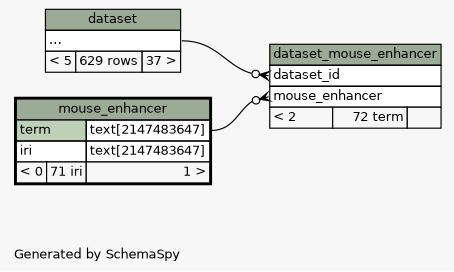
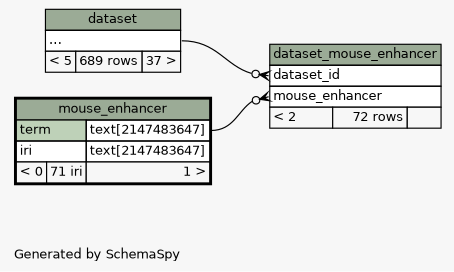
(109, 61) -> (109, 61)
(378, 117) -> (378, 117)
